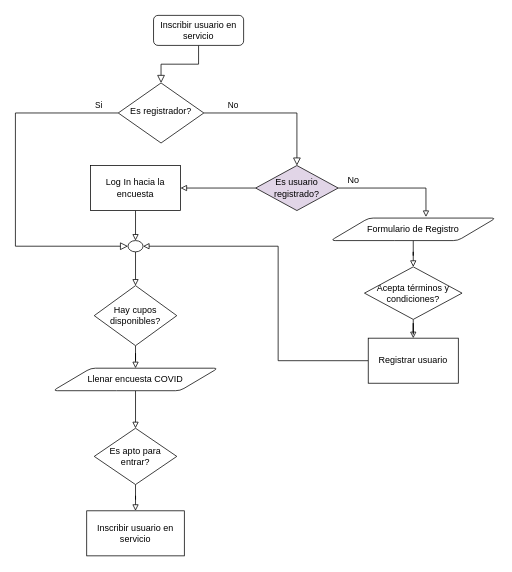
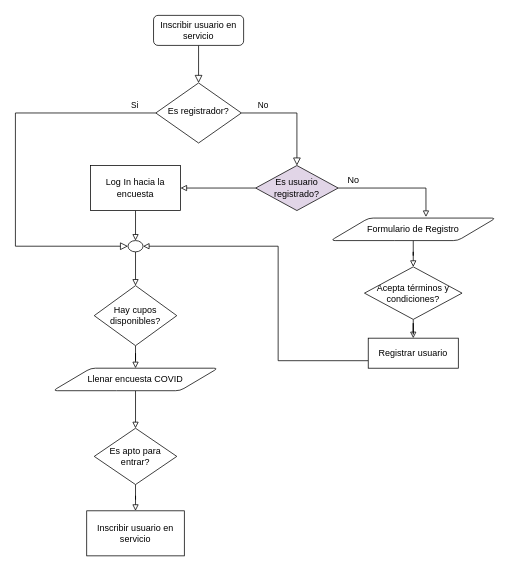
(161, 113) -> (198, 113)
(413, 360) -> (413, 353)
